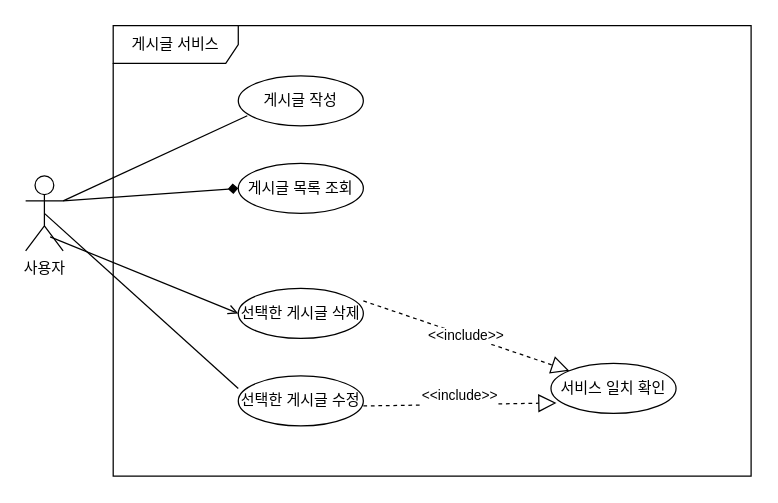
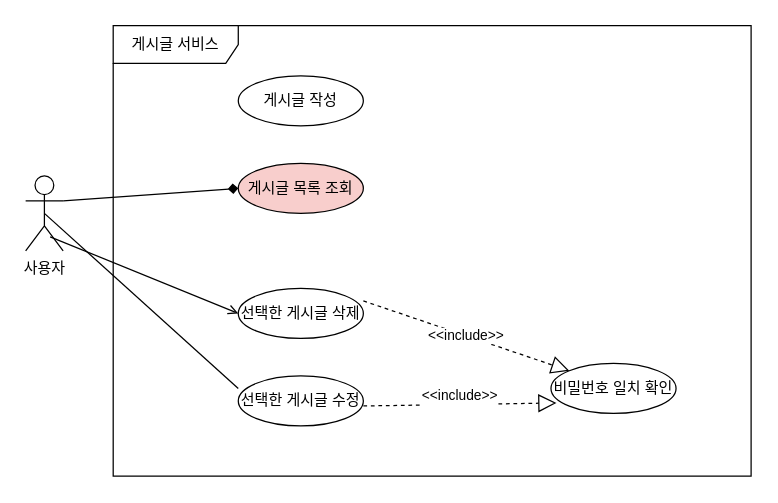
(157, 157) -> none
(301, 188) -> (301, 188)
(613, 388) -> (613, 388)
